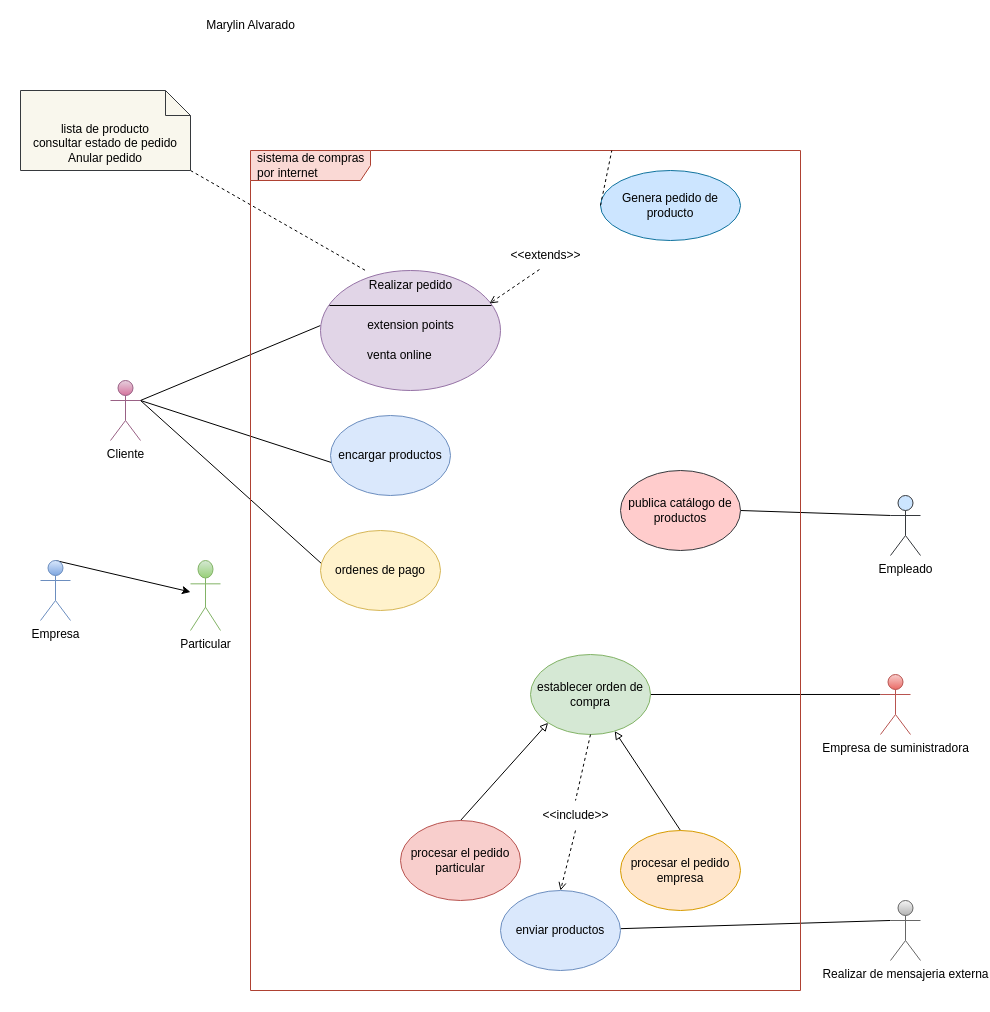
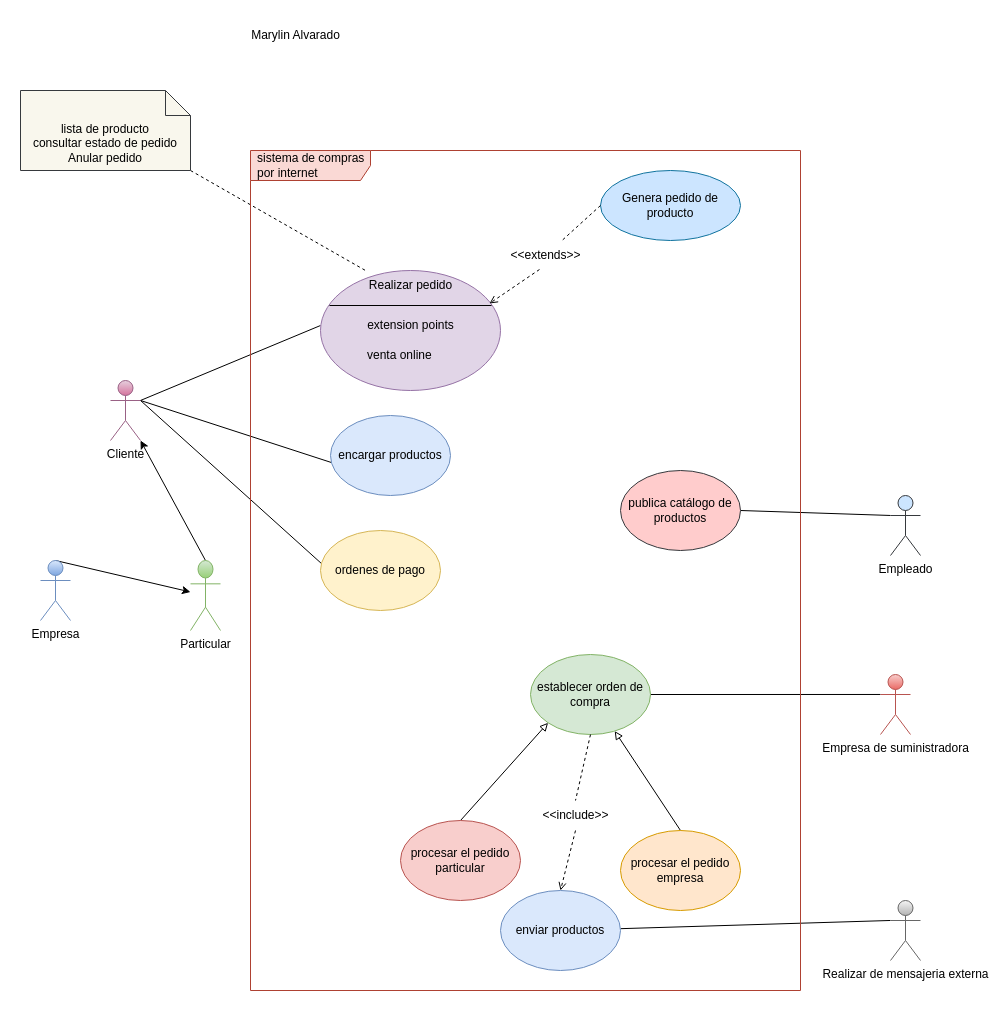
(251, 26) -> (296, 36)
(607, 173) -> (581, 223)
none -> (175, 503)
